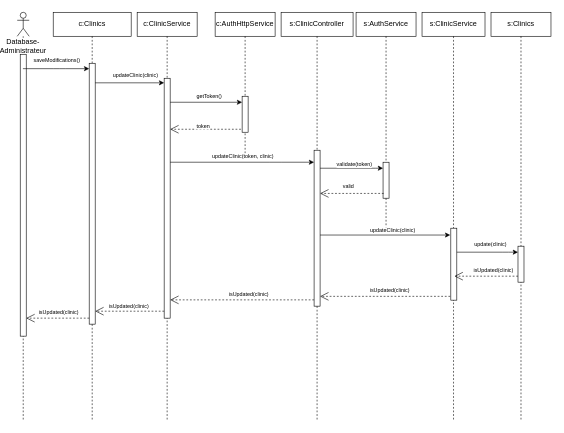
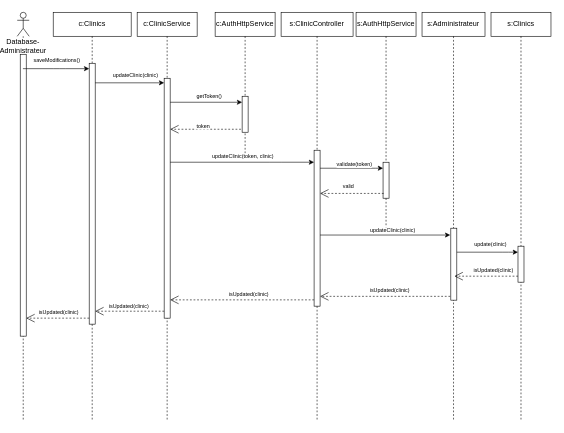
(386, 24) -> (386, 24)
(454, 24) -> (454, 24)
